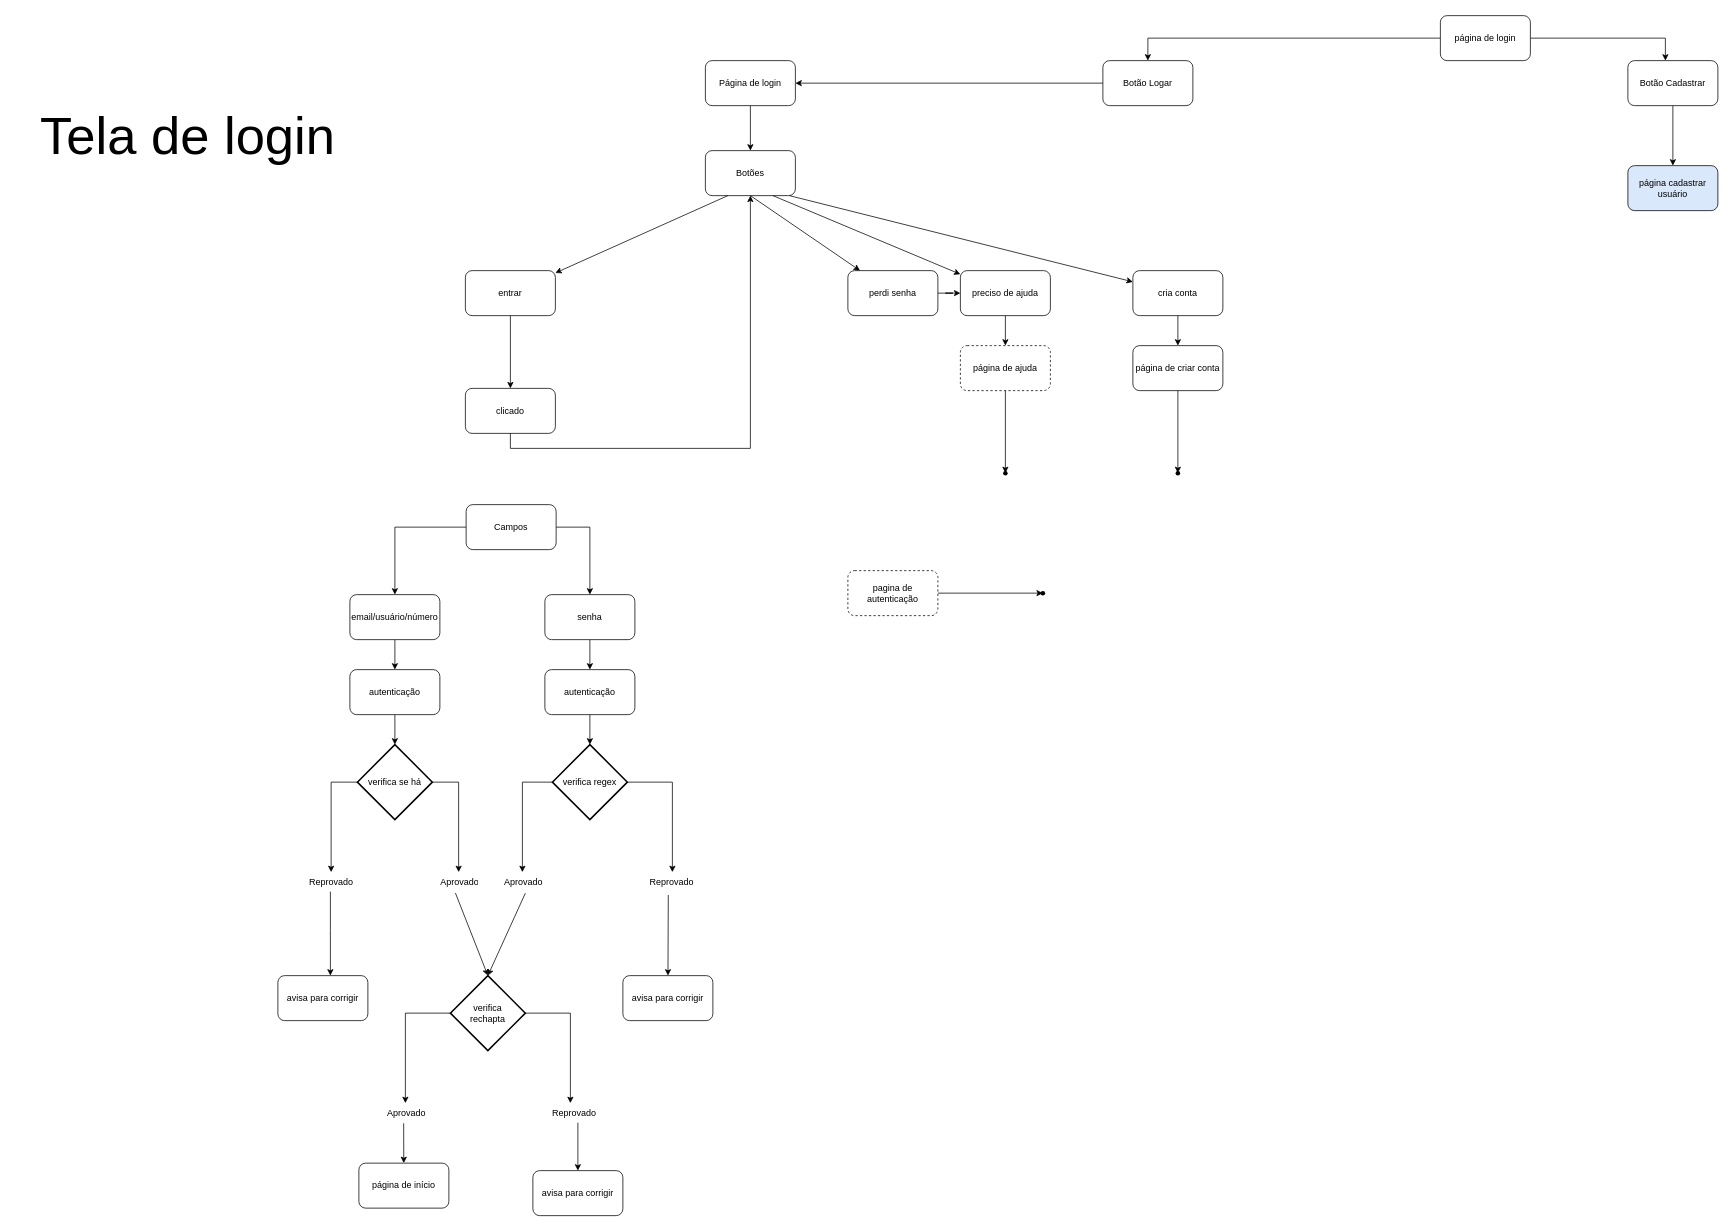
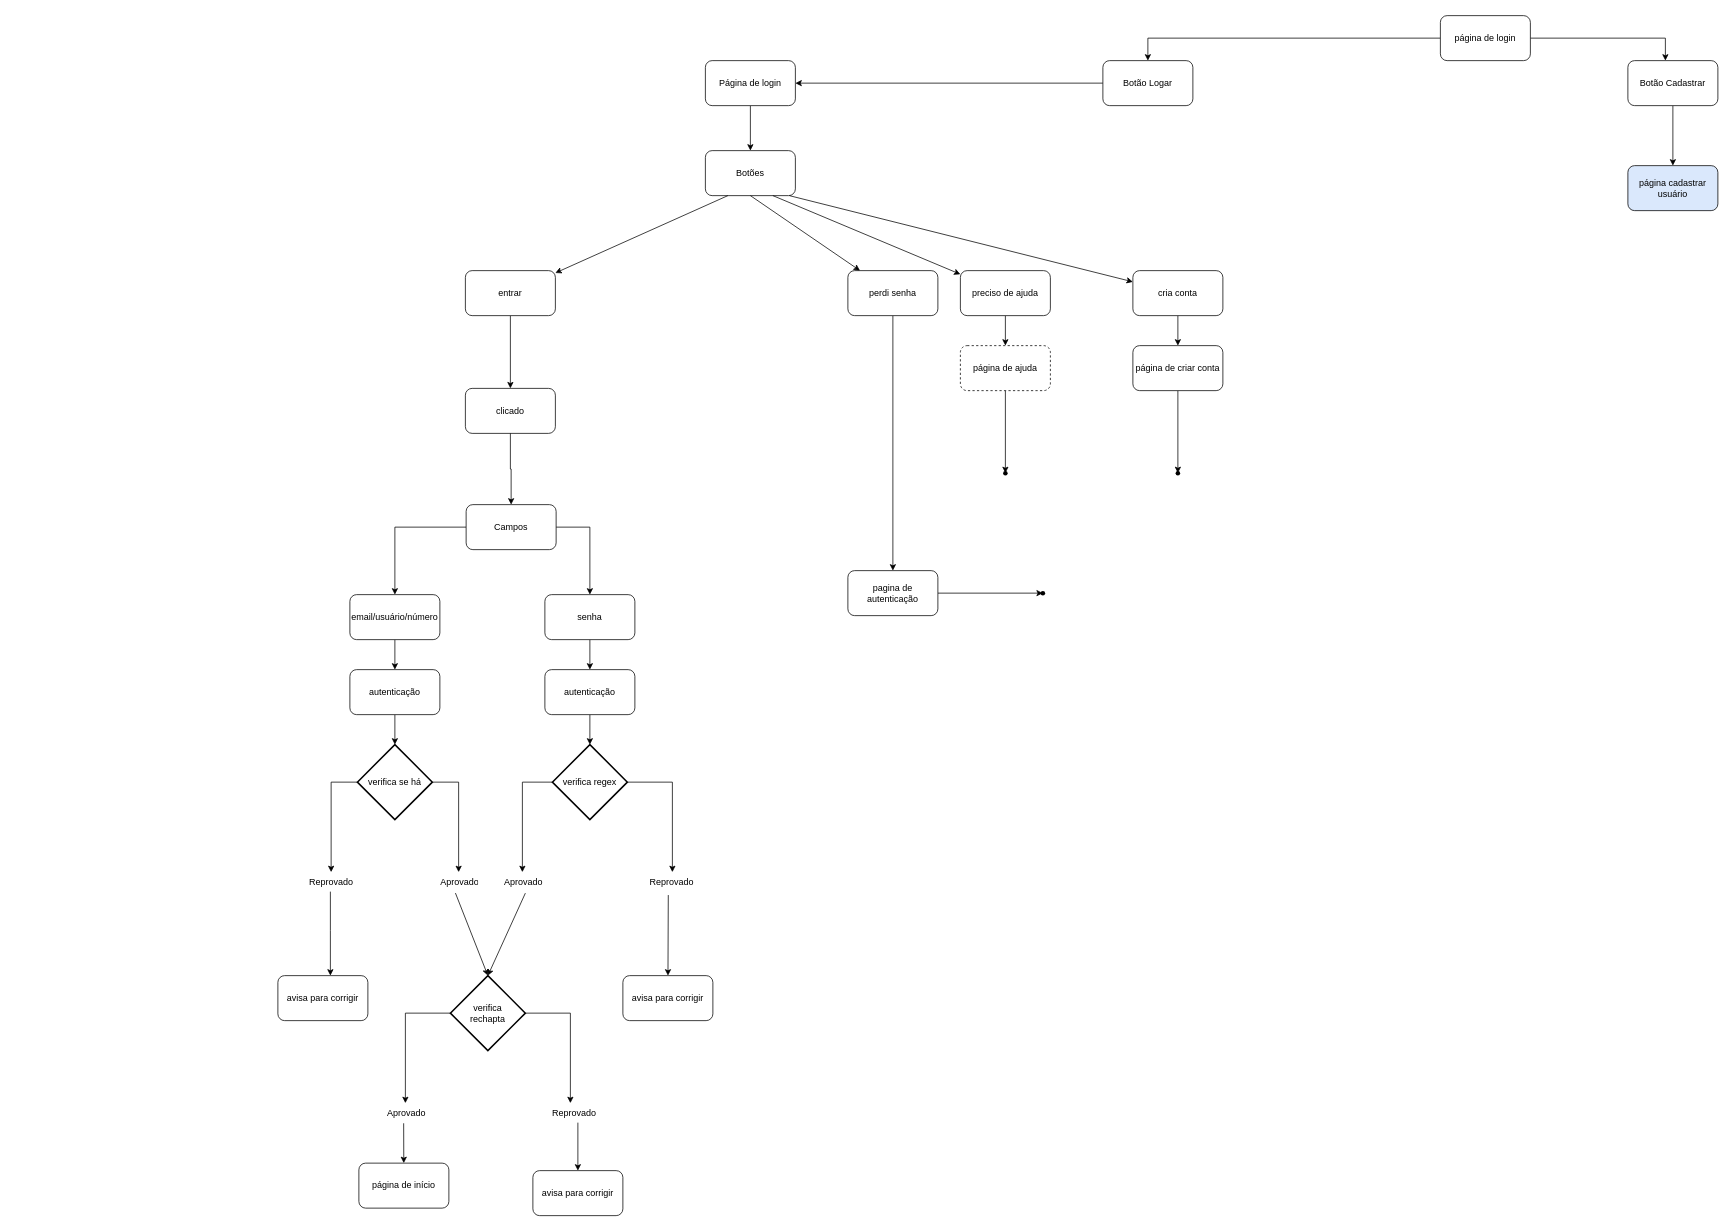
(188, 135) -> none
(950, 293) -> (893, 564)
(750, 446) -> (510, 459)
(893, 593) -> (893, 593)
